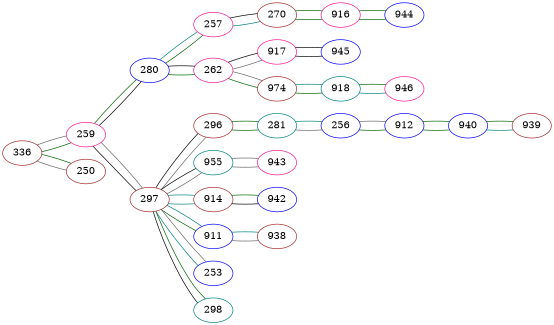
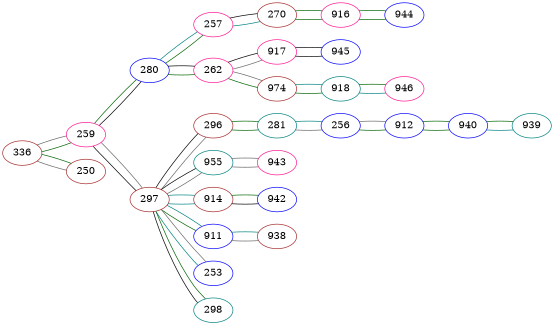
(532, 126) -> (532, 126)
